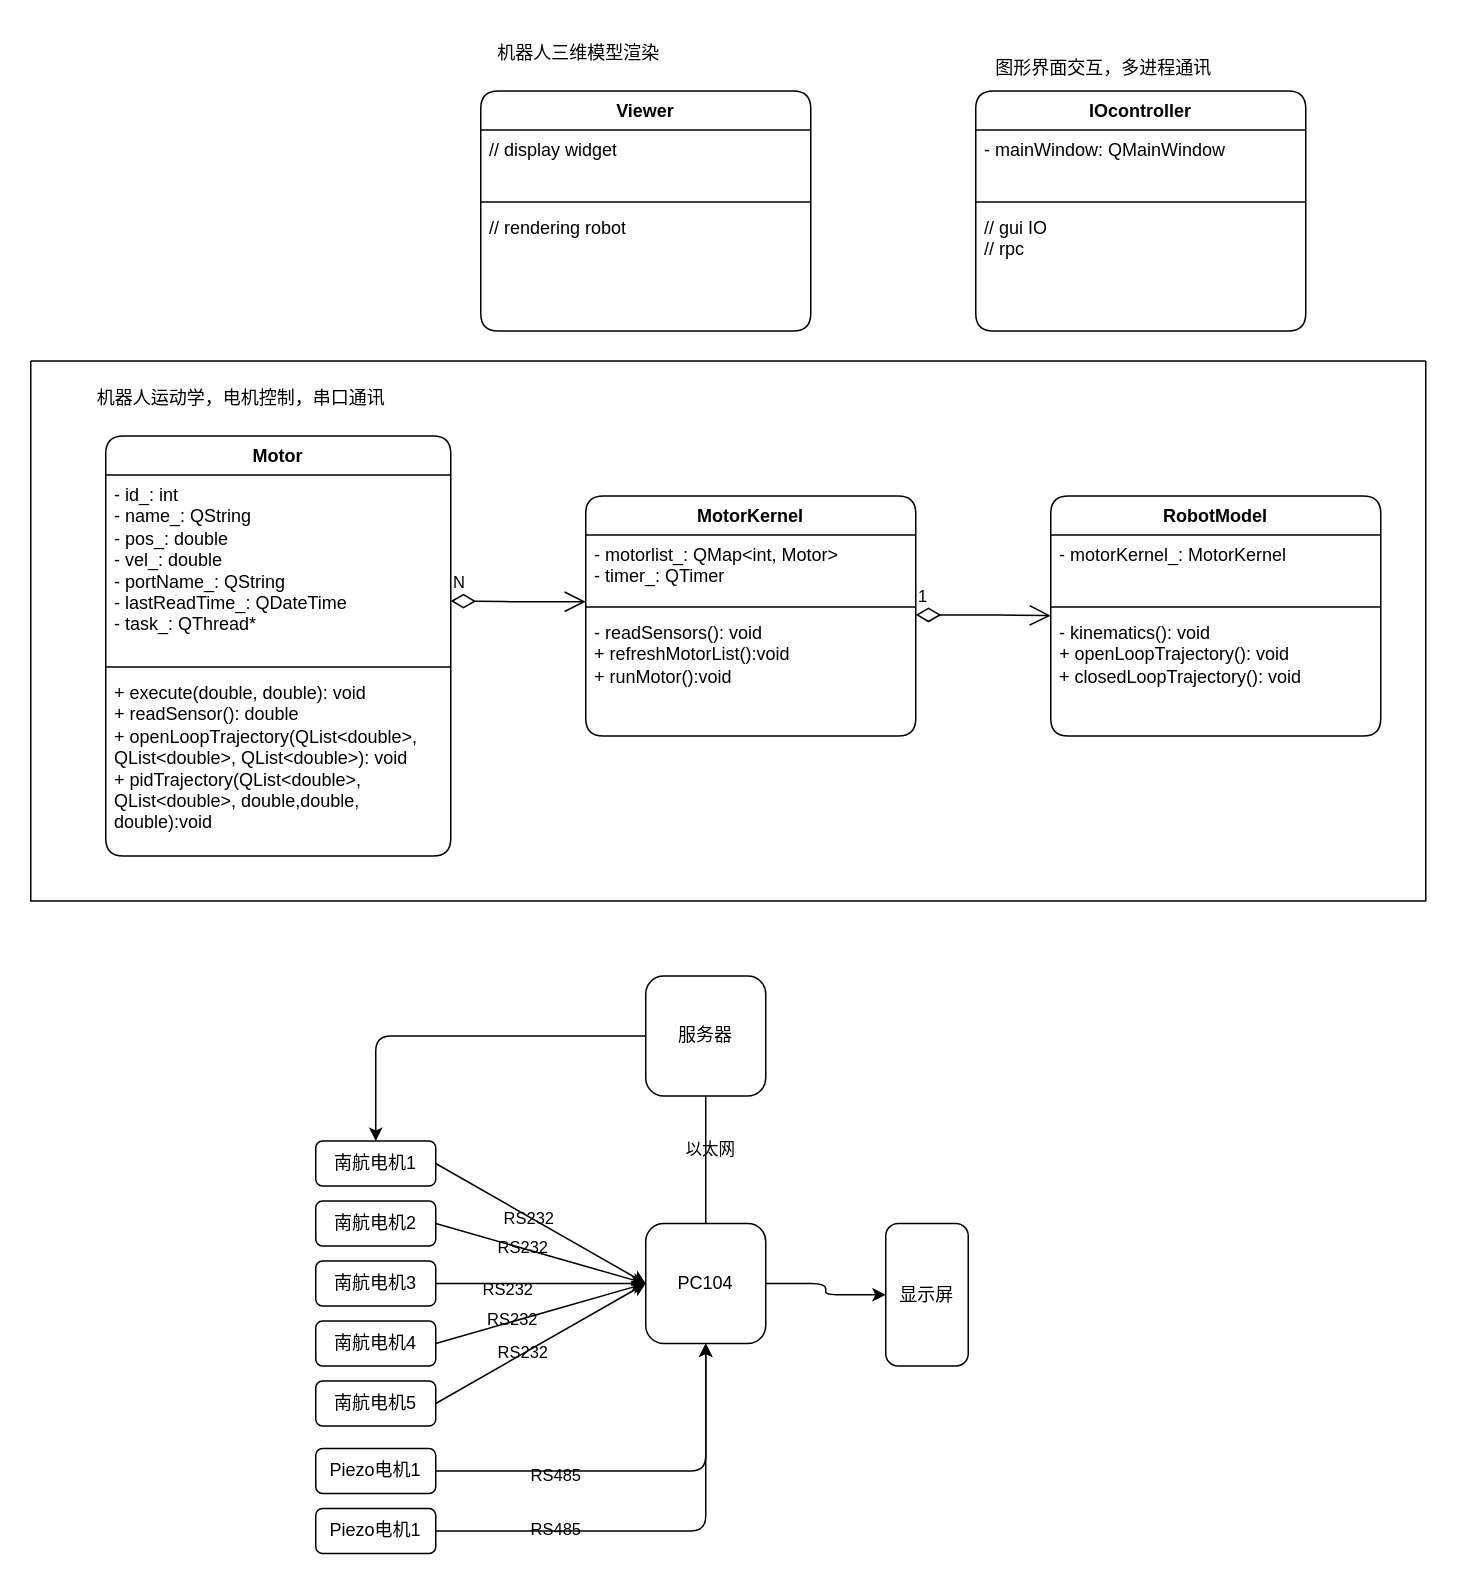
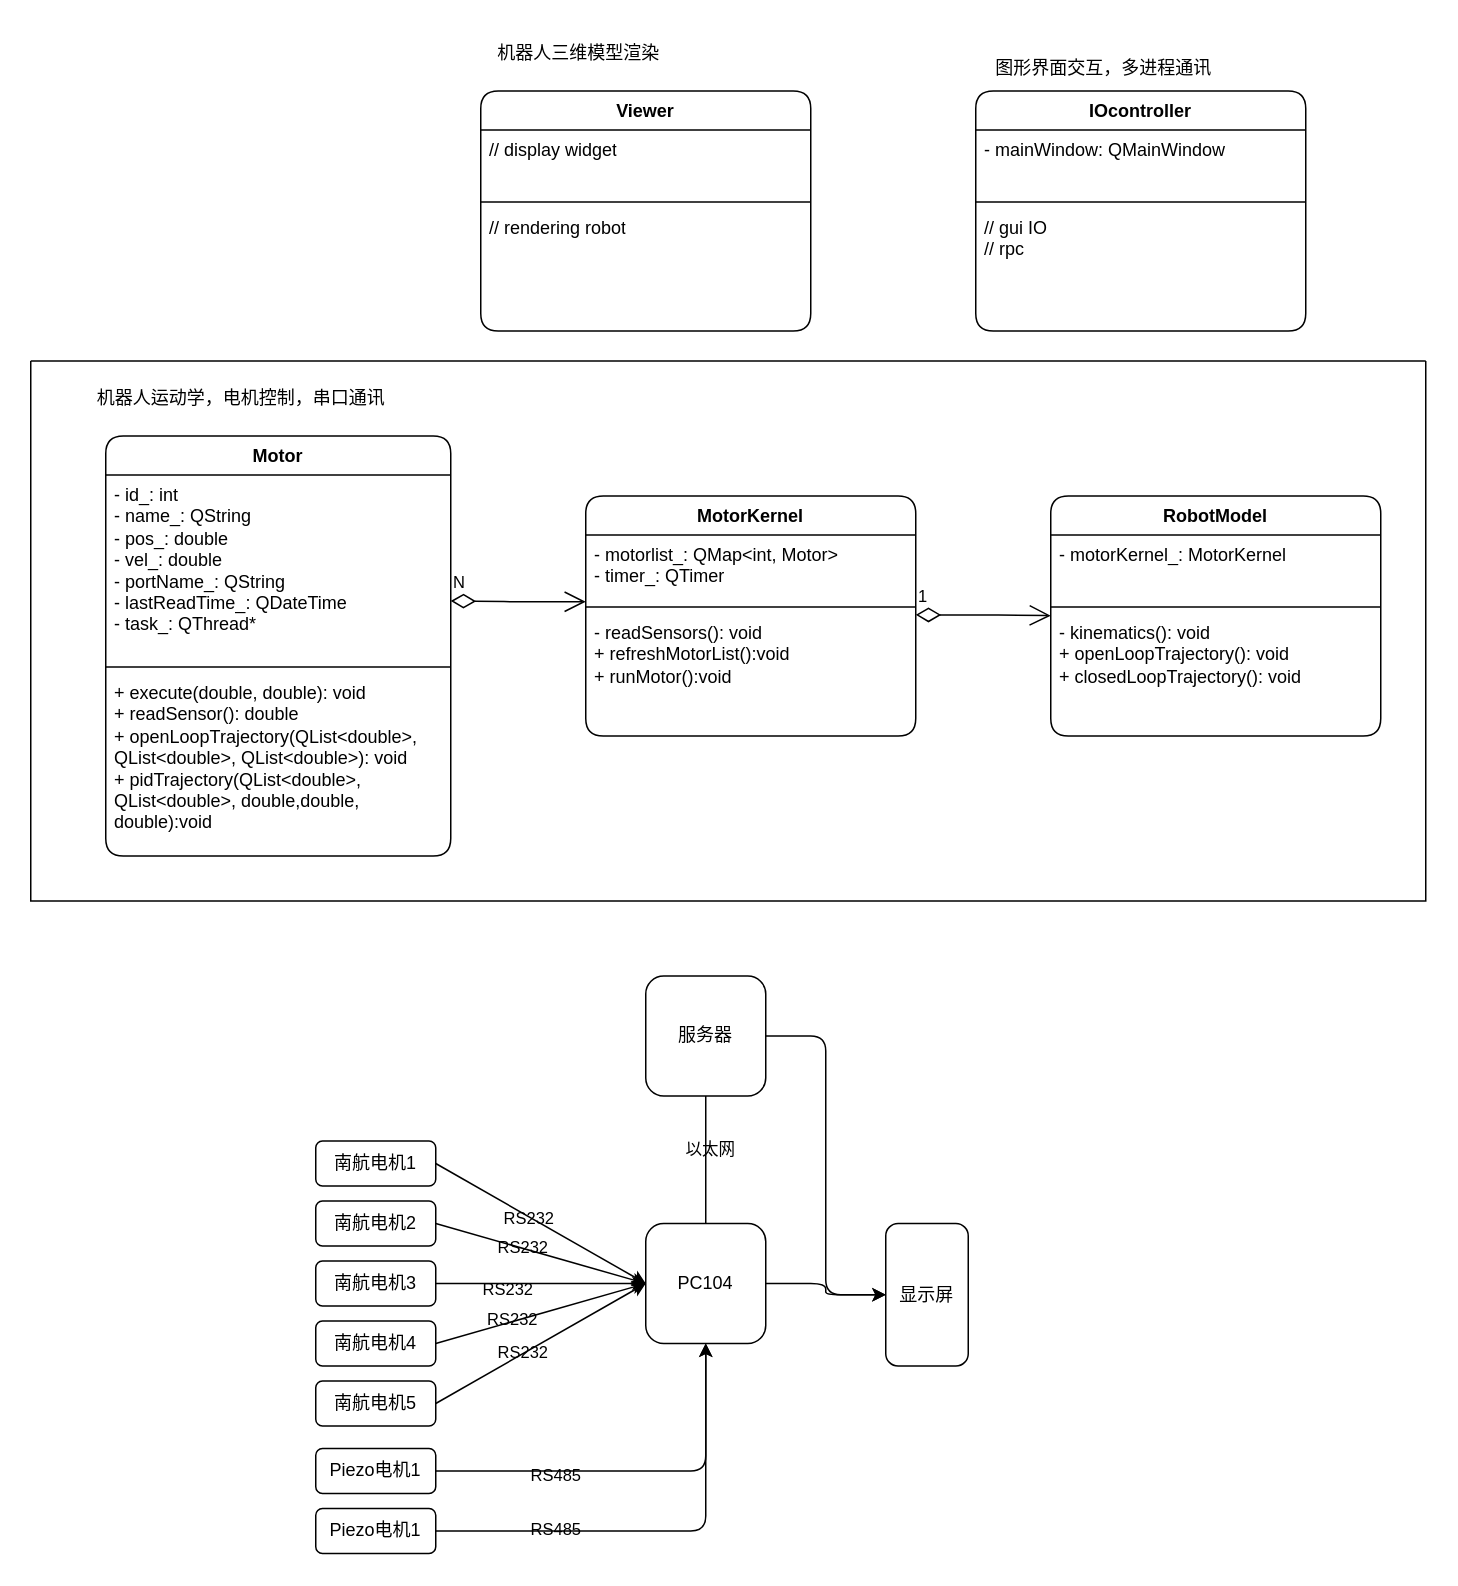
(469, 1036) -> (826, 1138)
